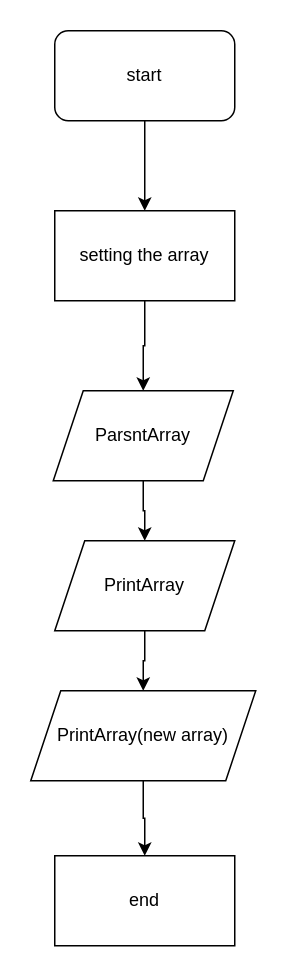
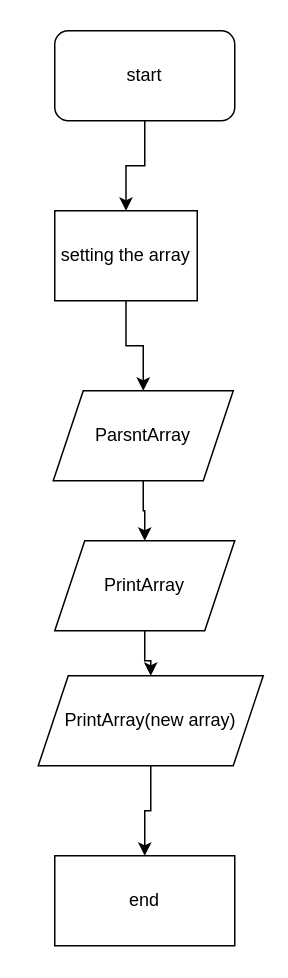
(145, 256) -> (126, 256)
(143, 736) -> (151, 721)
